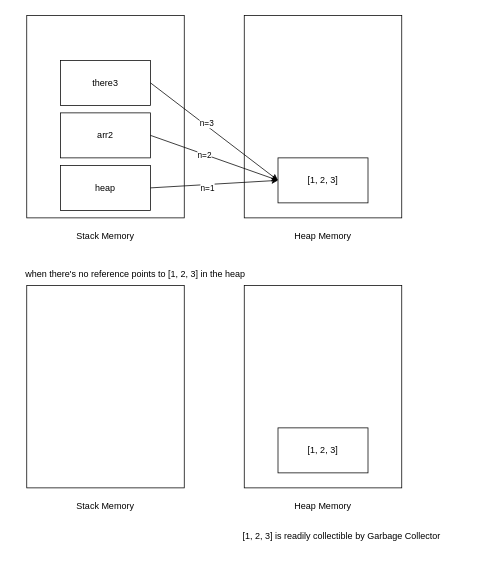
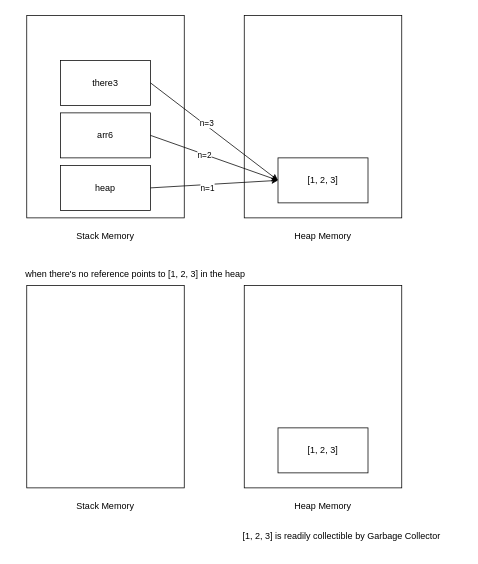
(105, 135) -> (105, 135)
